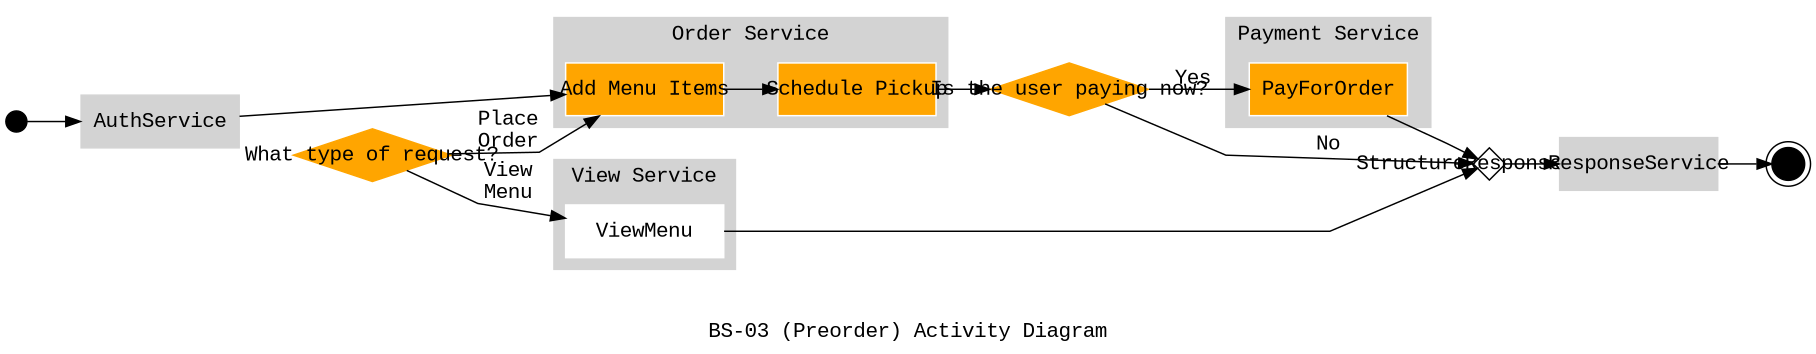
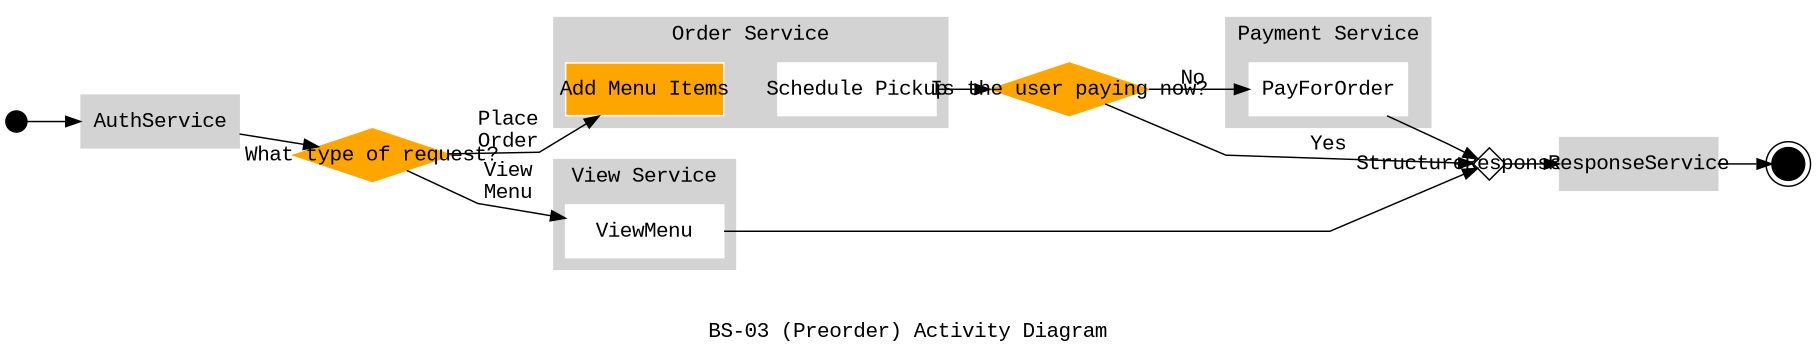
(1193, 78) -> (1193, 78)
(743, 89) -> none
(857, 89) -> (857, 89)
(1328, 89) -> (1328, 89)
(395, 106) -> (272, 139)
(1328, 144) -> (1328, 144)
